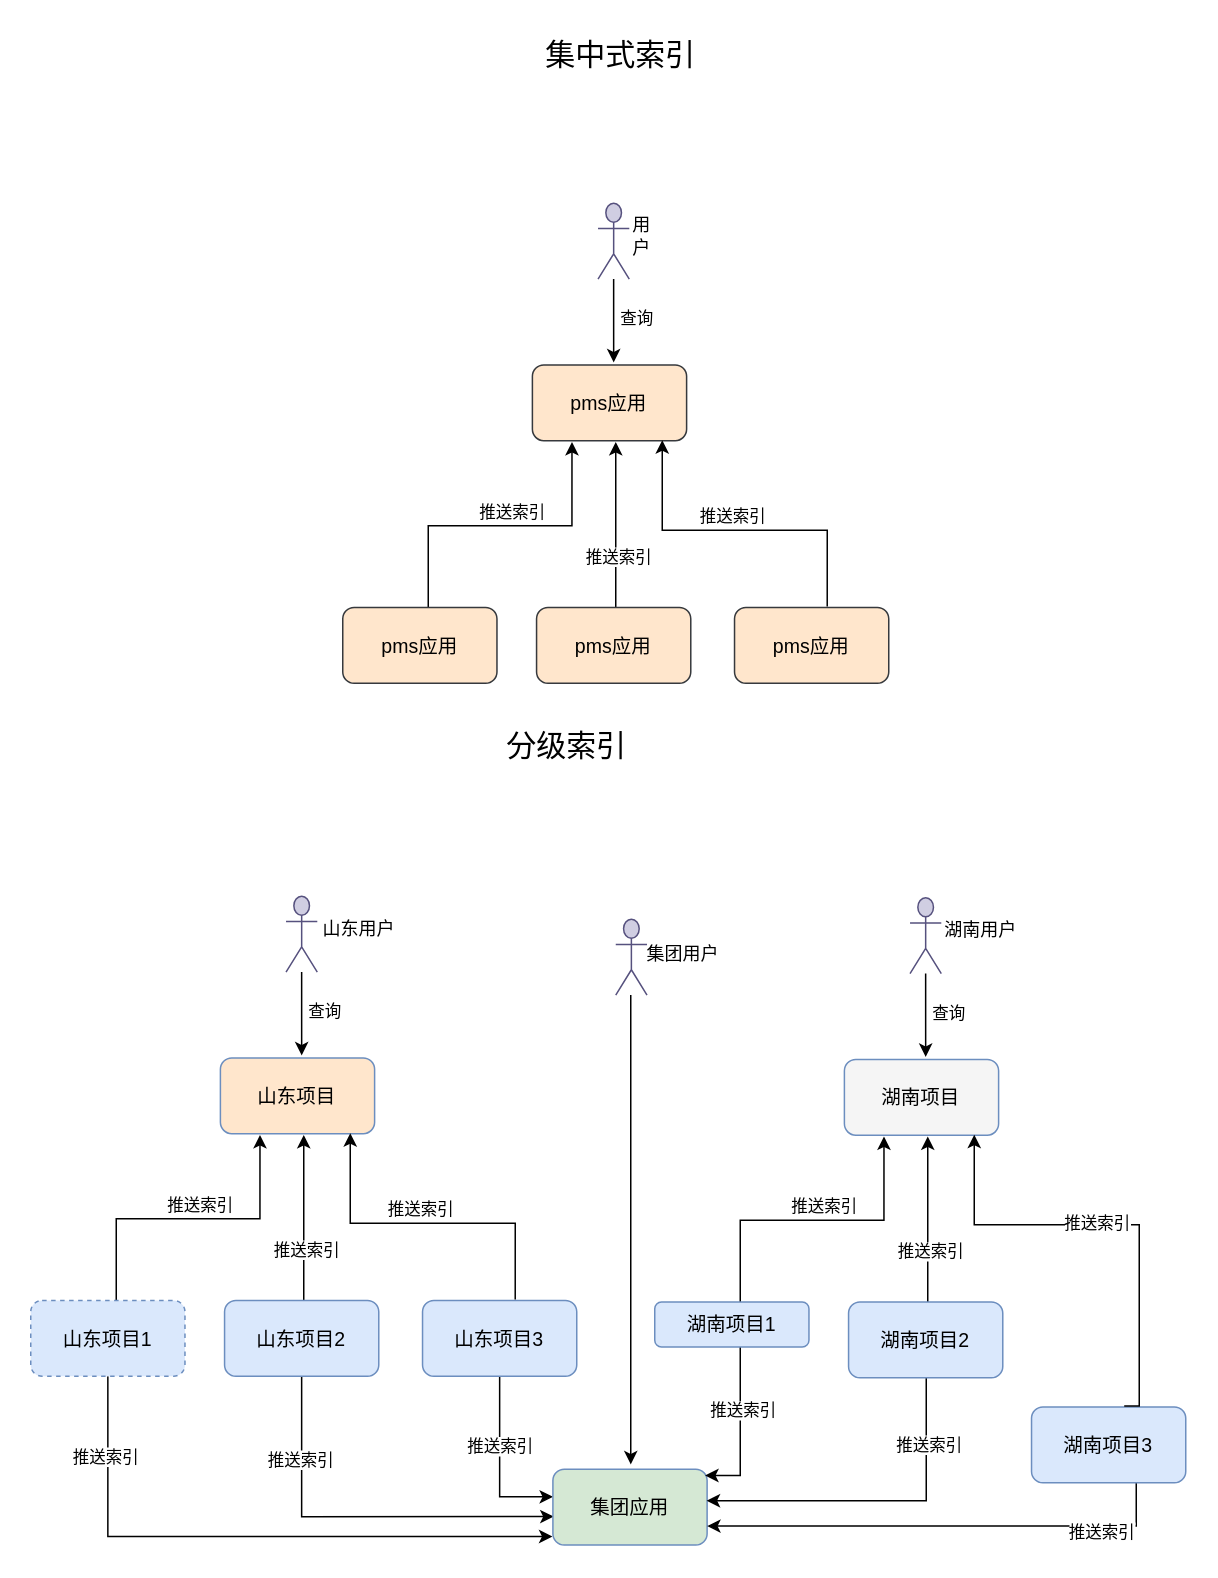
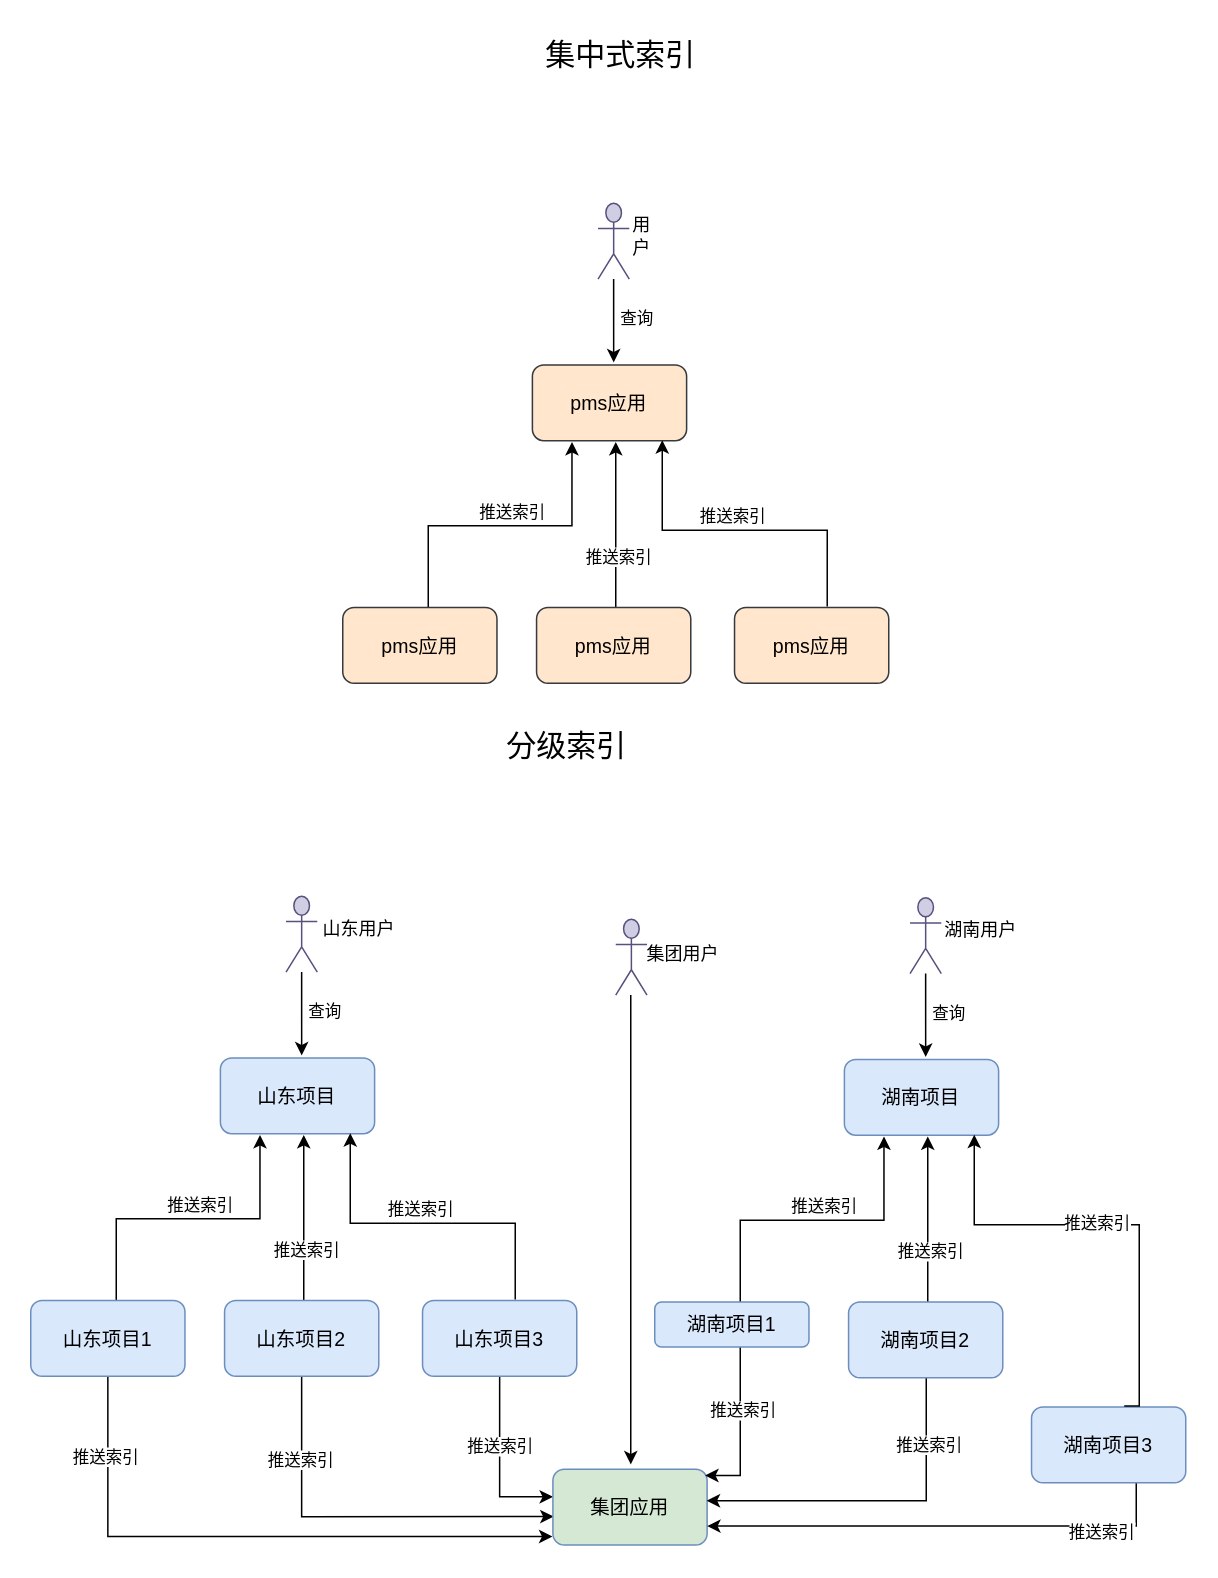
(297, 1096) -> (297, 1096)
(921, 1097) -> (921, 1097)
(108, 1338) -> (108, 1338)
